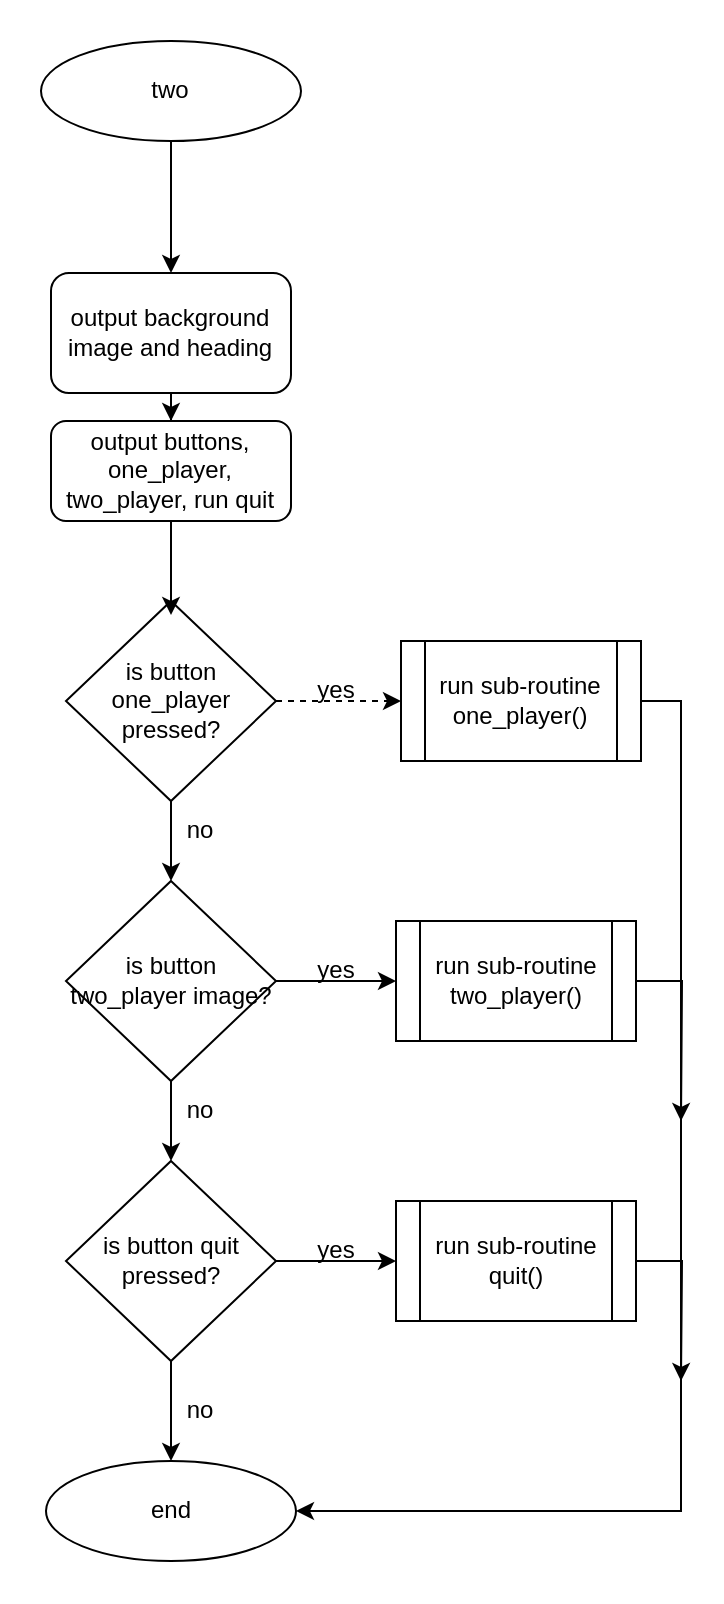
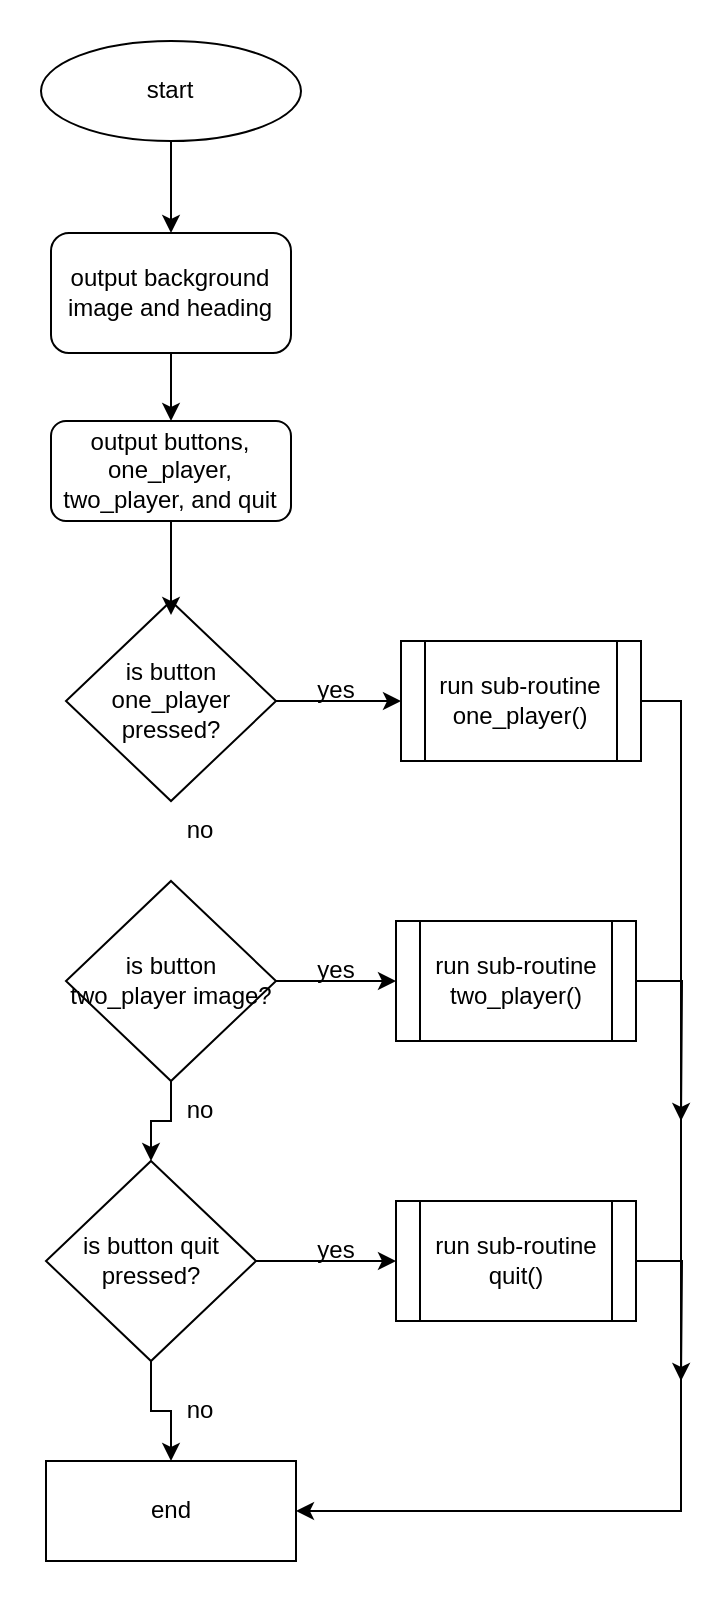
(171, 91) -> (171, 91)
(171, 333) -> (171, 293)
(171, 471) -> (171, 471)
(332, 701) -> (332, 701)
(171, 834) -> none
(171, 1261) -> (151, 1261)
(171, 1511) -> (171, 1511)
